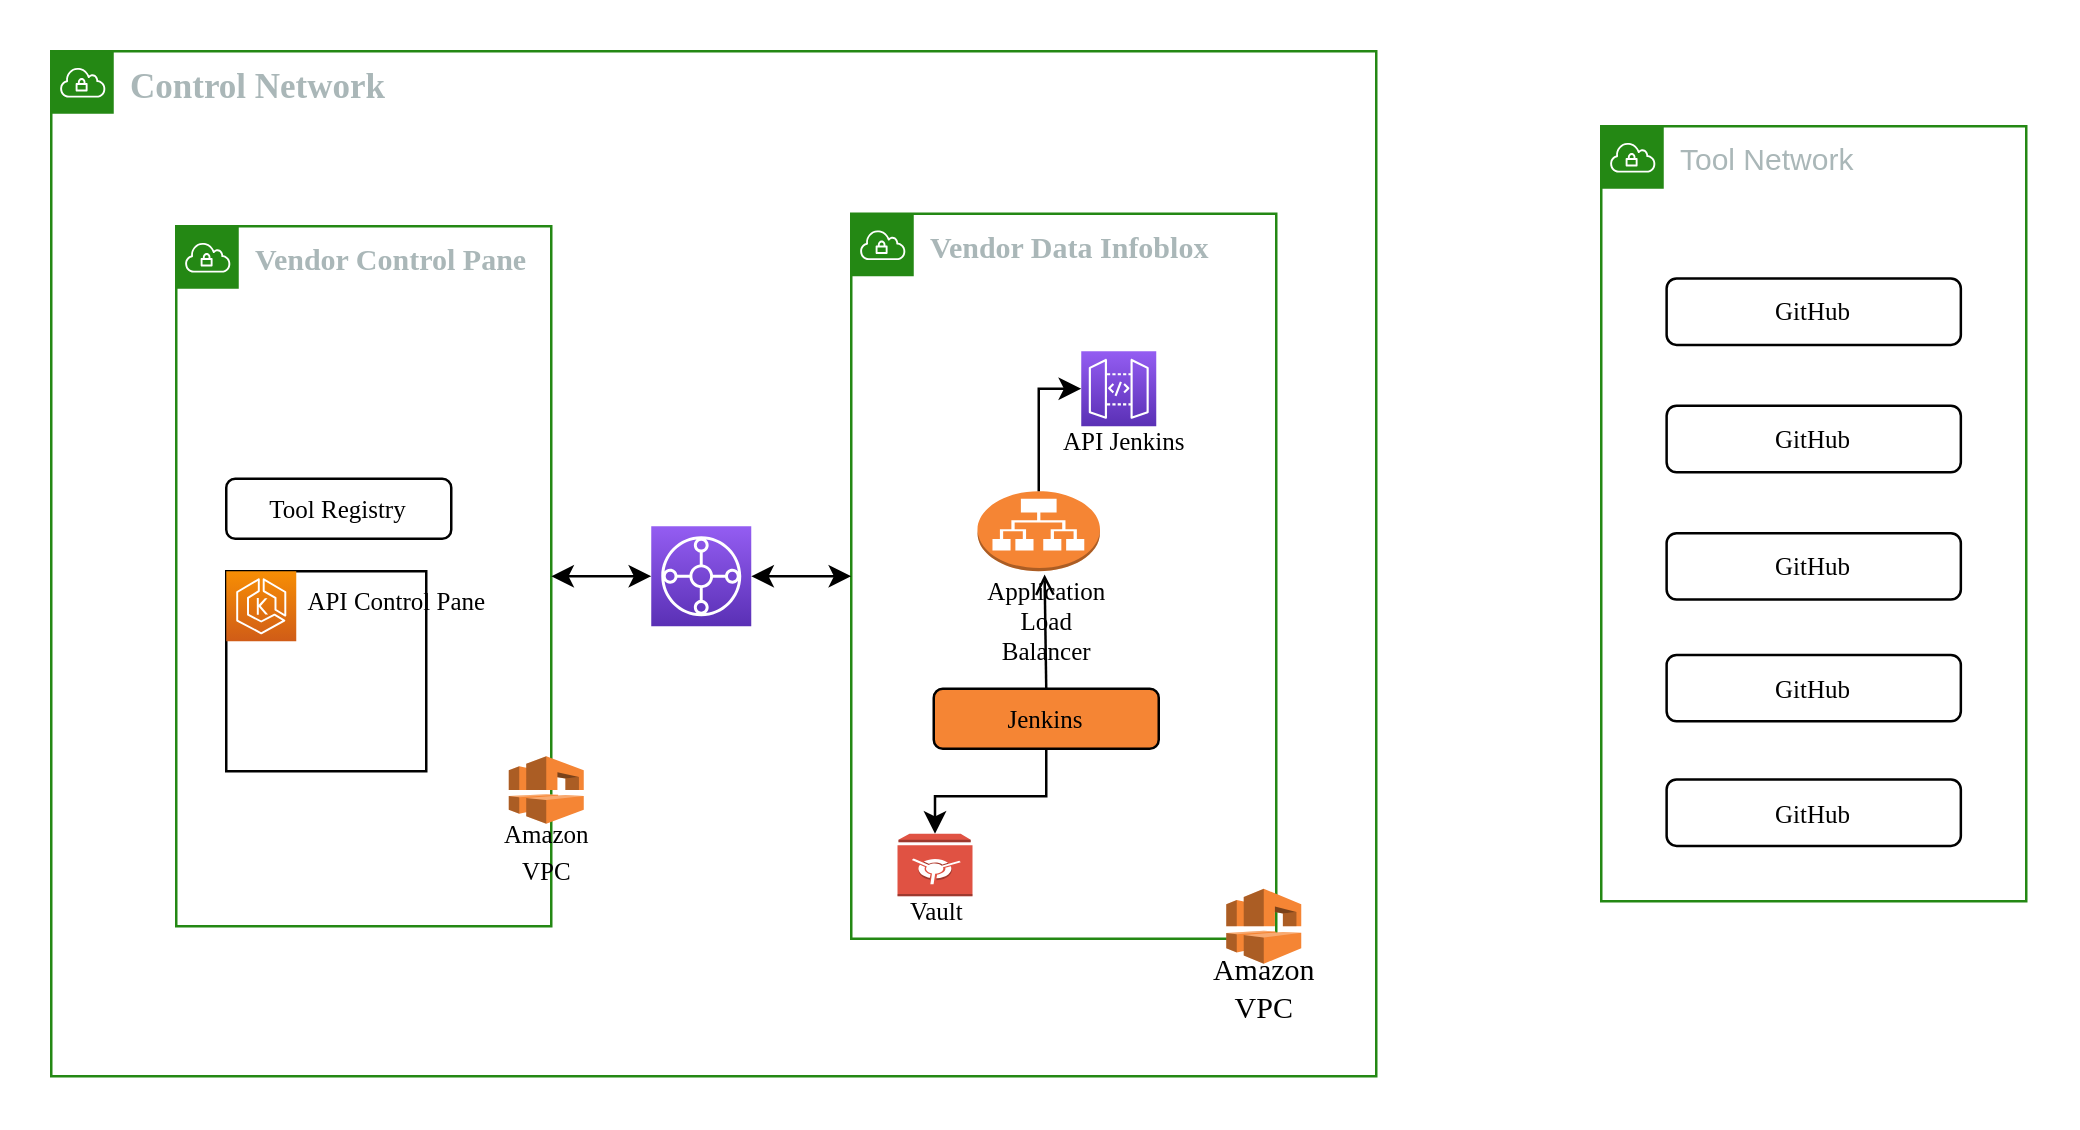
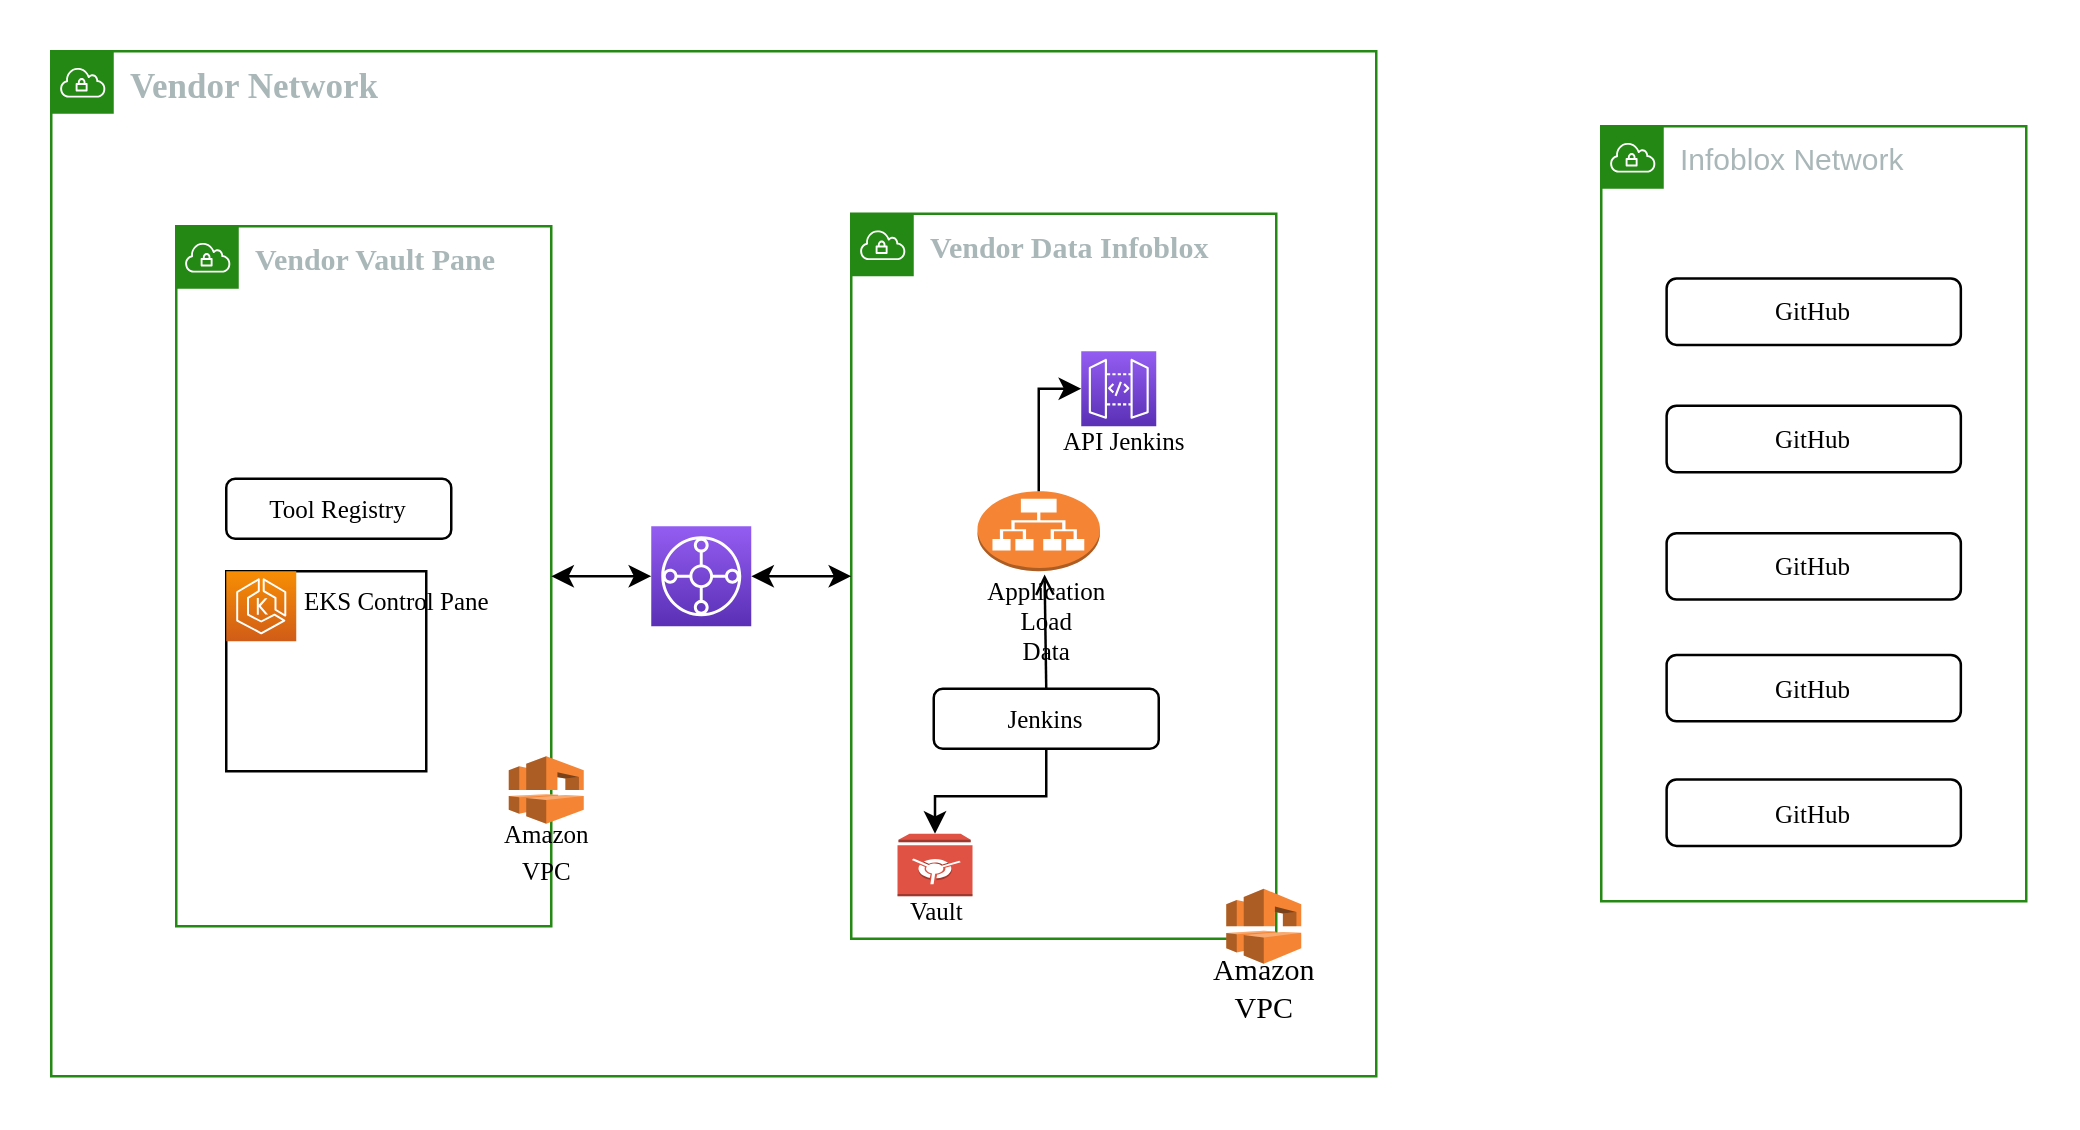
(249, 87) -> (245, 87)
(1774, 162) -> (1808, 162)
(404, 280) -> (387, 262)
(398, 601) -> (398, 601)
(1048, 621) -> (1048, 621)
(1046, 719) -> (1046, 719)
